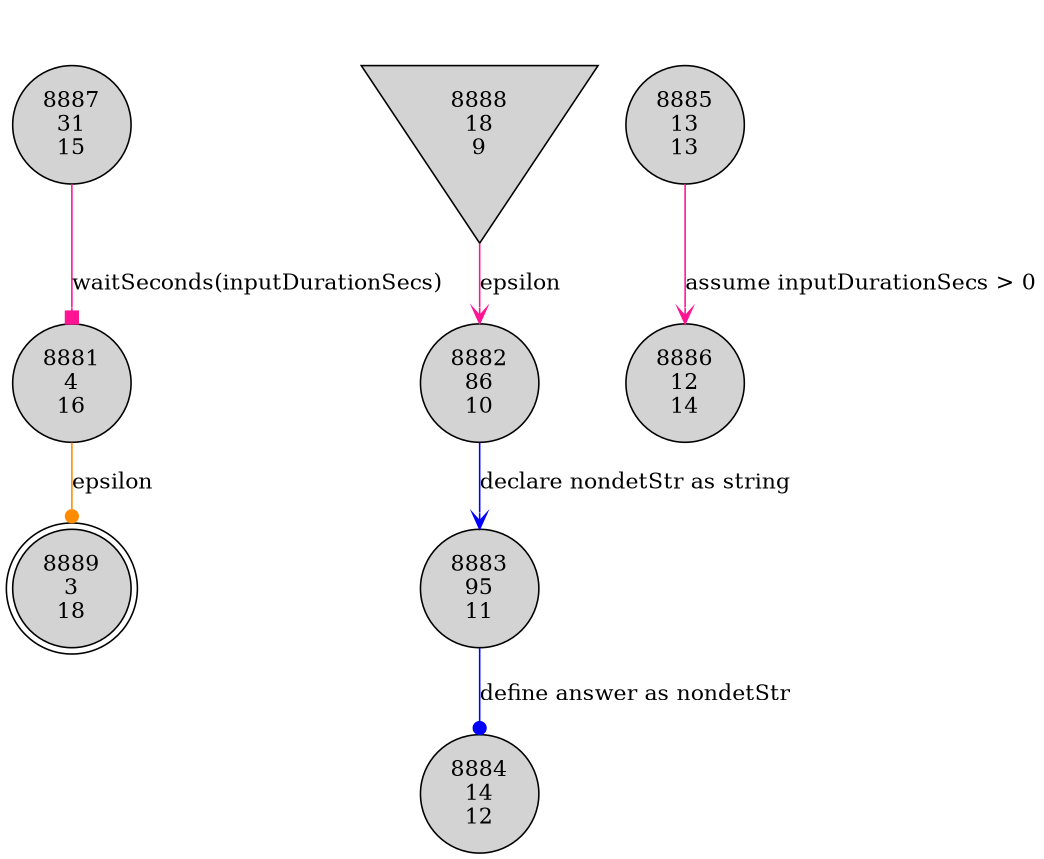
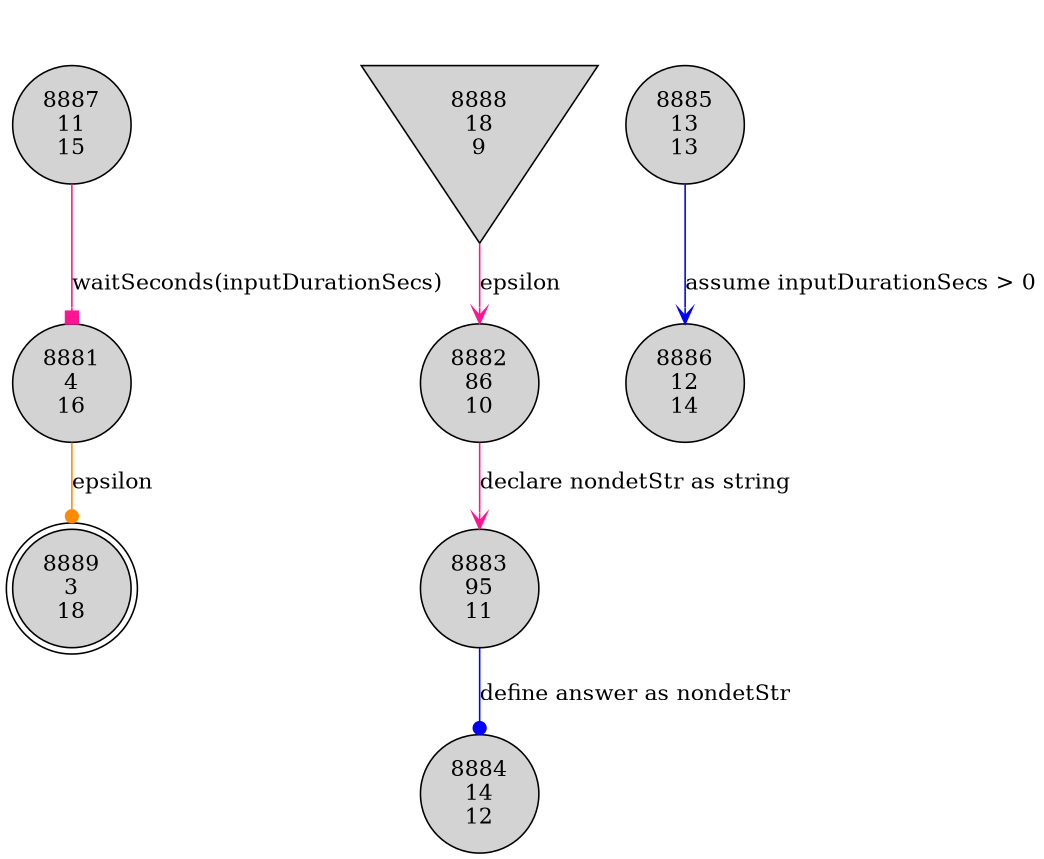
(72, 125) -> (72, 125)
(685, 246) -> (685, 246)
(480, 478) -> (480, 478)
